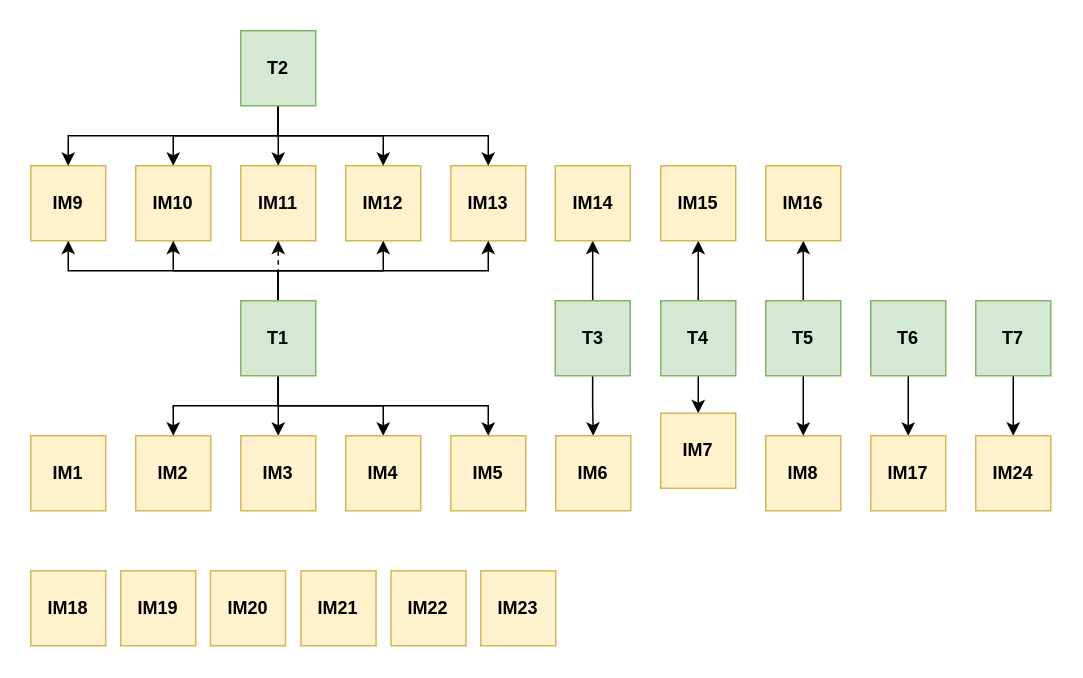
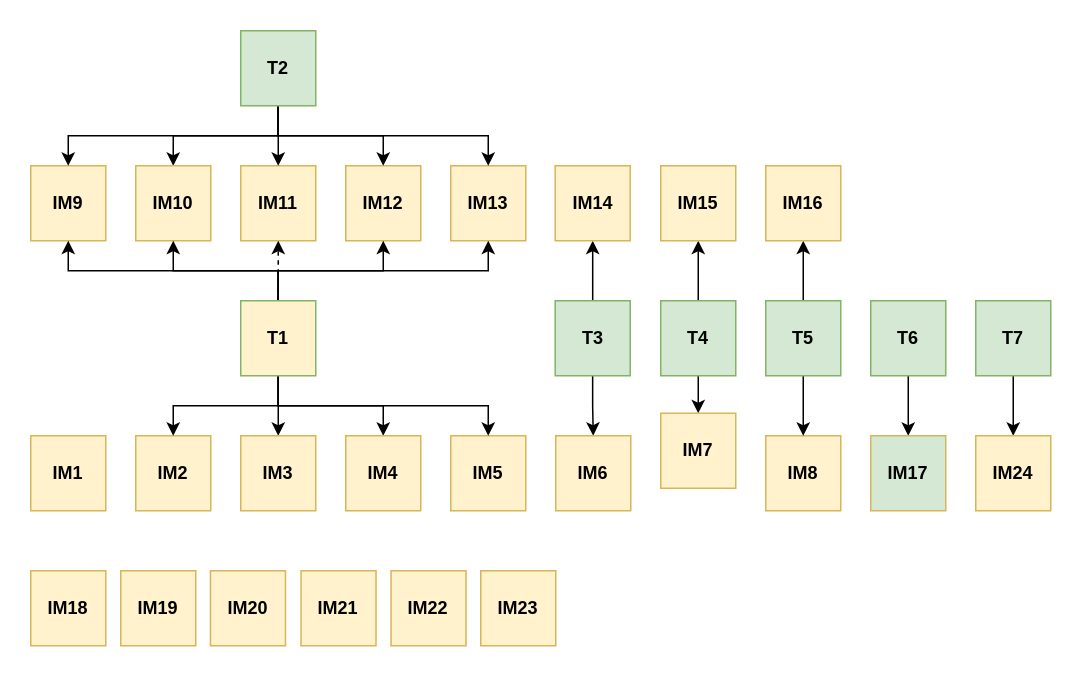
(278, 338) -> (278, 338)
(908, 473) -> (908, 473)
